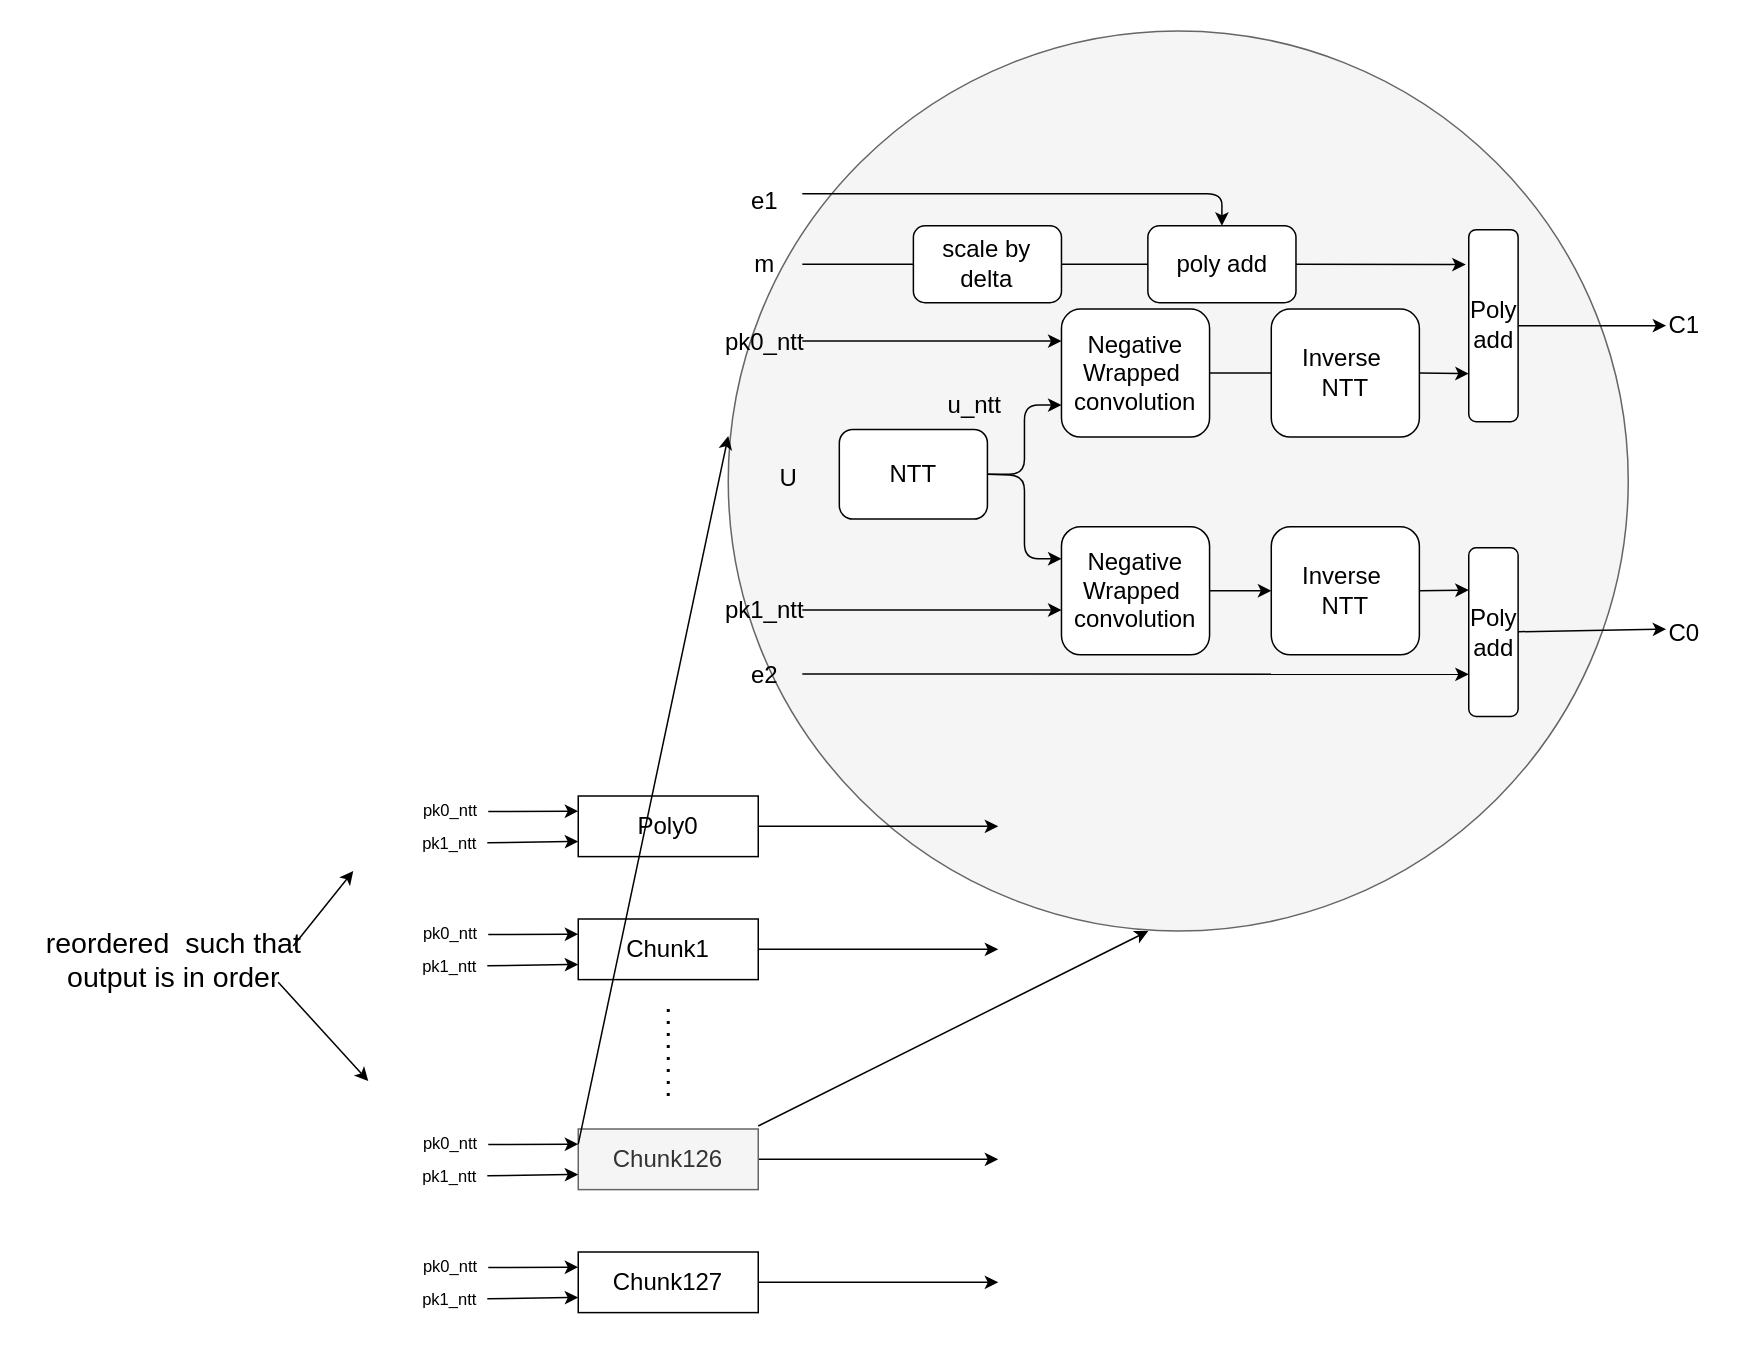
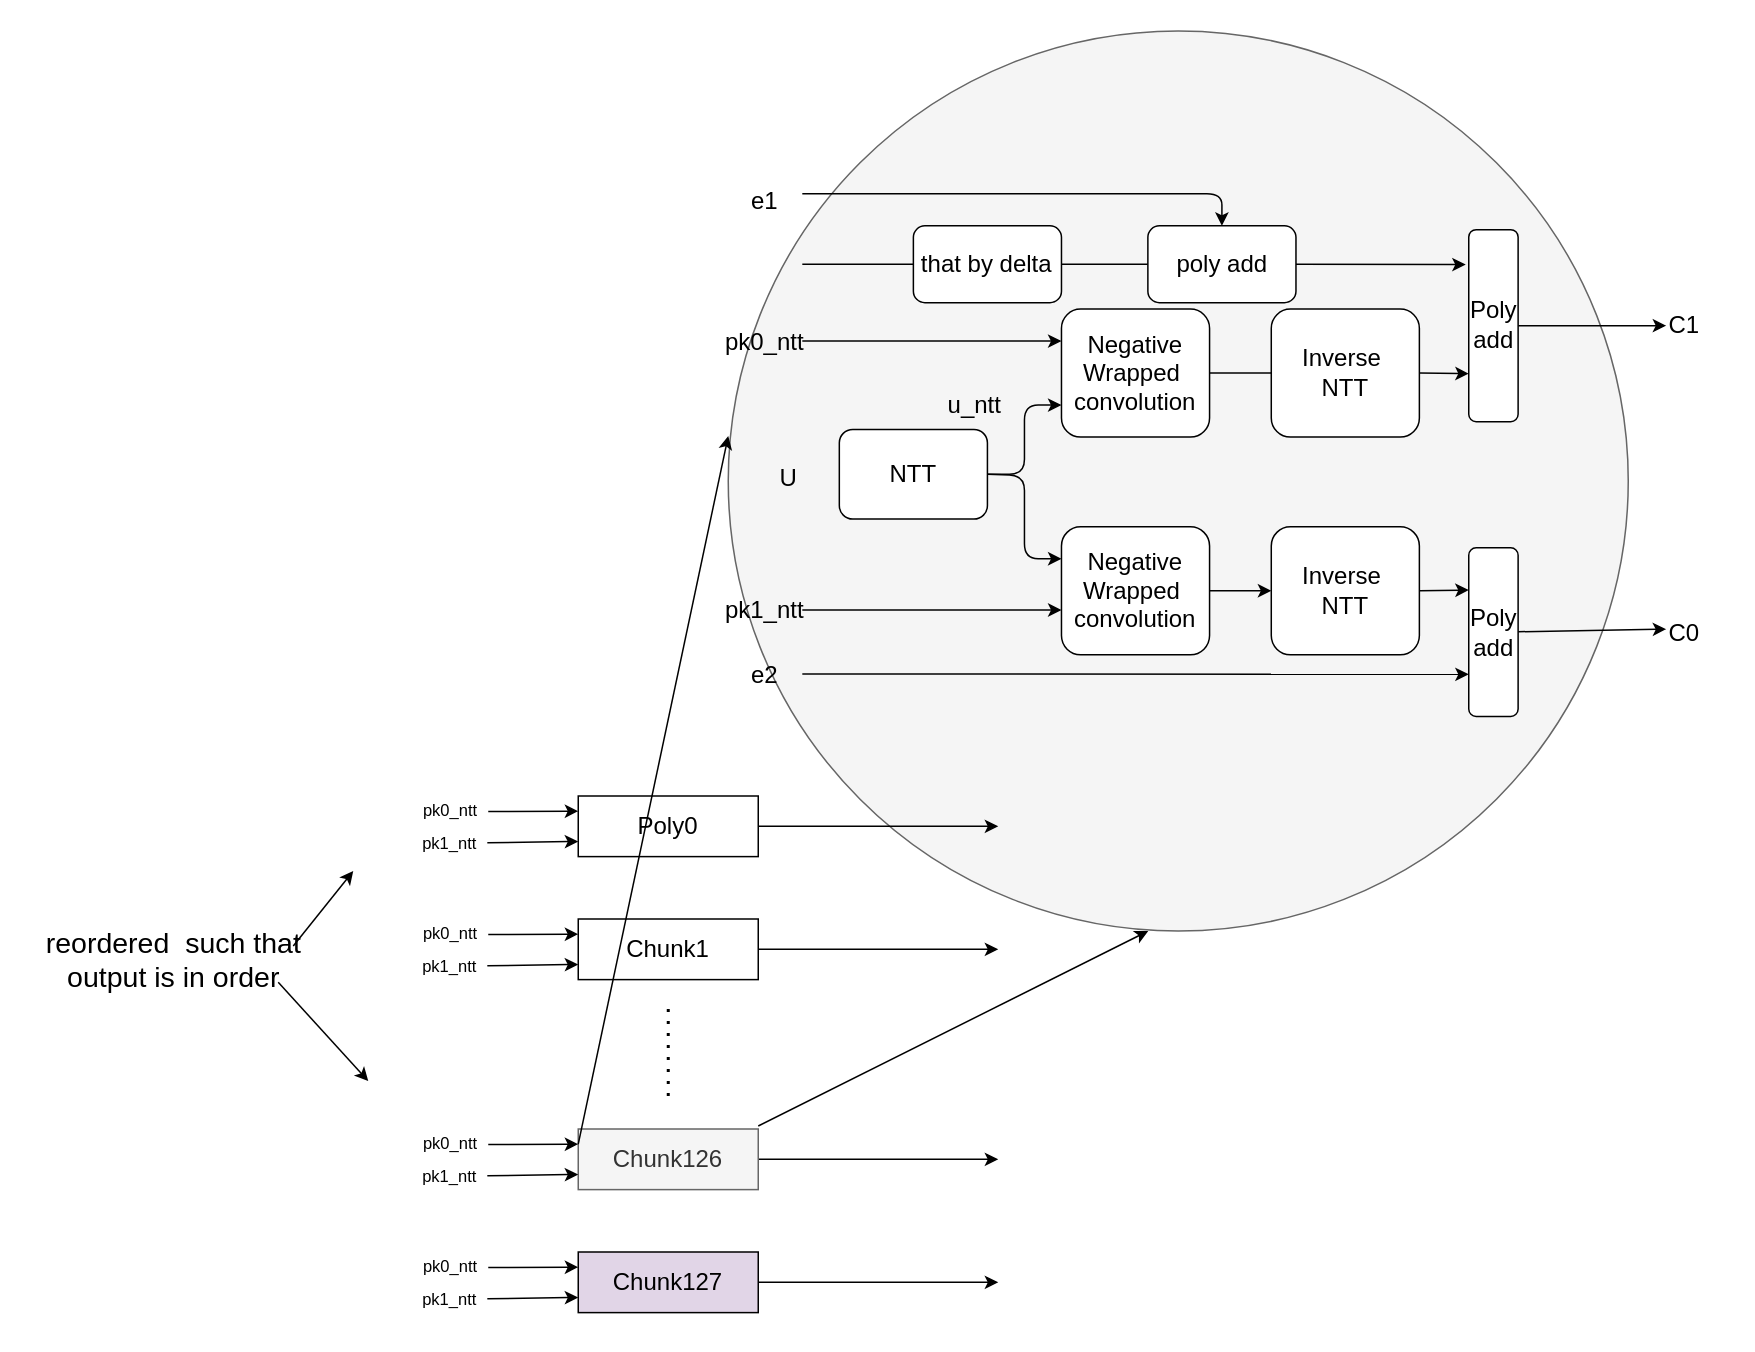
(987, 263) -> (987, 263)
(765, 264) -> none
(668, 1282) -> (668, 1282)
